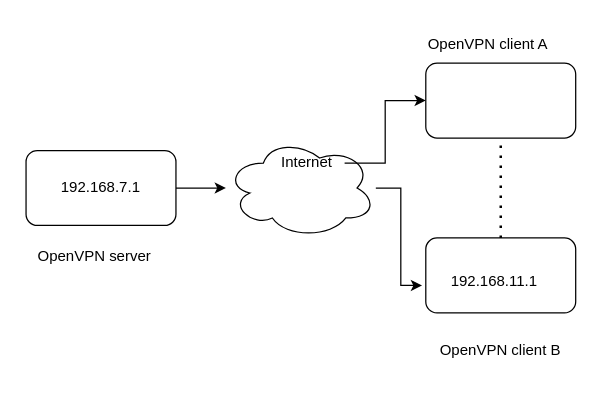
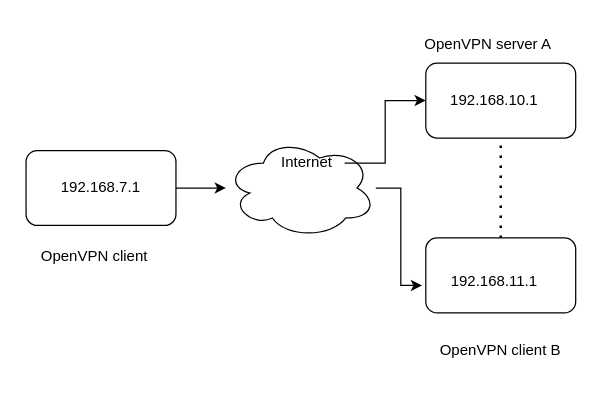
(488, 44) -> (488, 44)
none -> (494, 101)
(94, 257) -> (94, 257)
